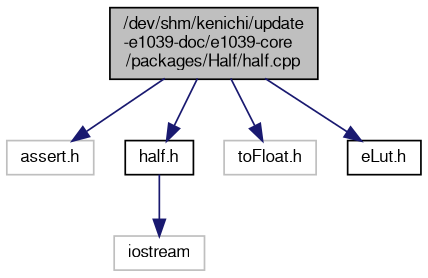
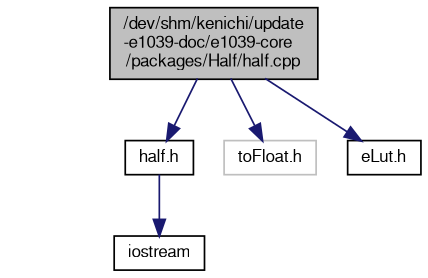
(50, 158) -> none
(159, 253) -> (159, 253)
